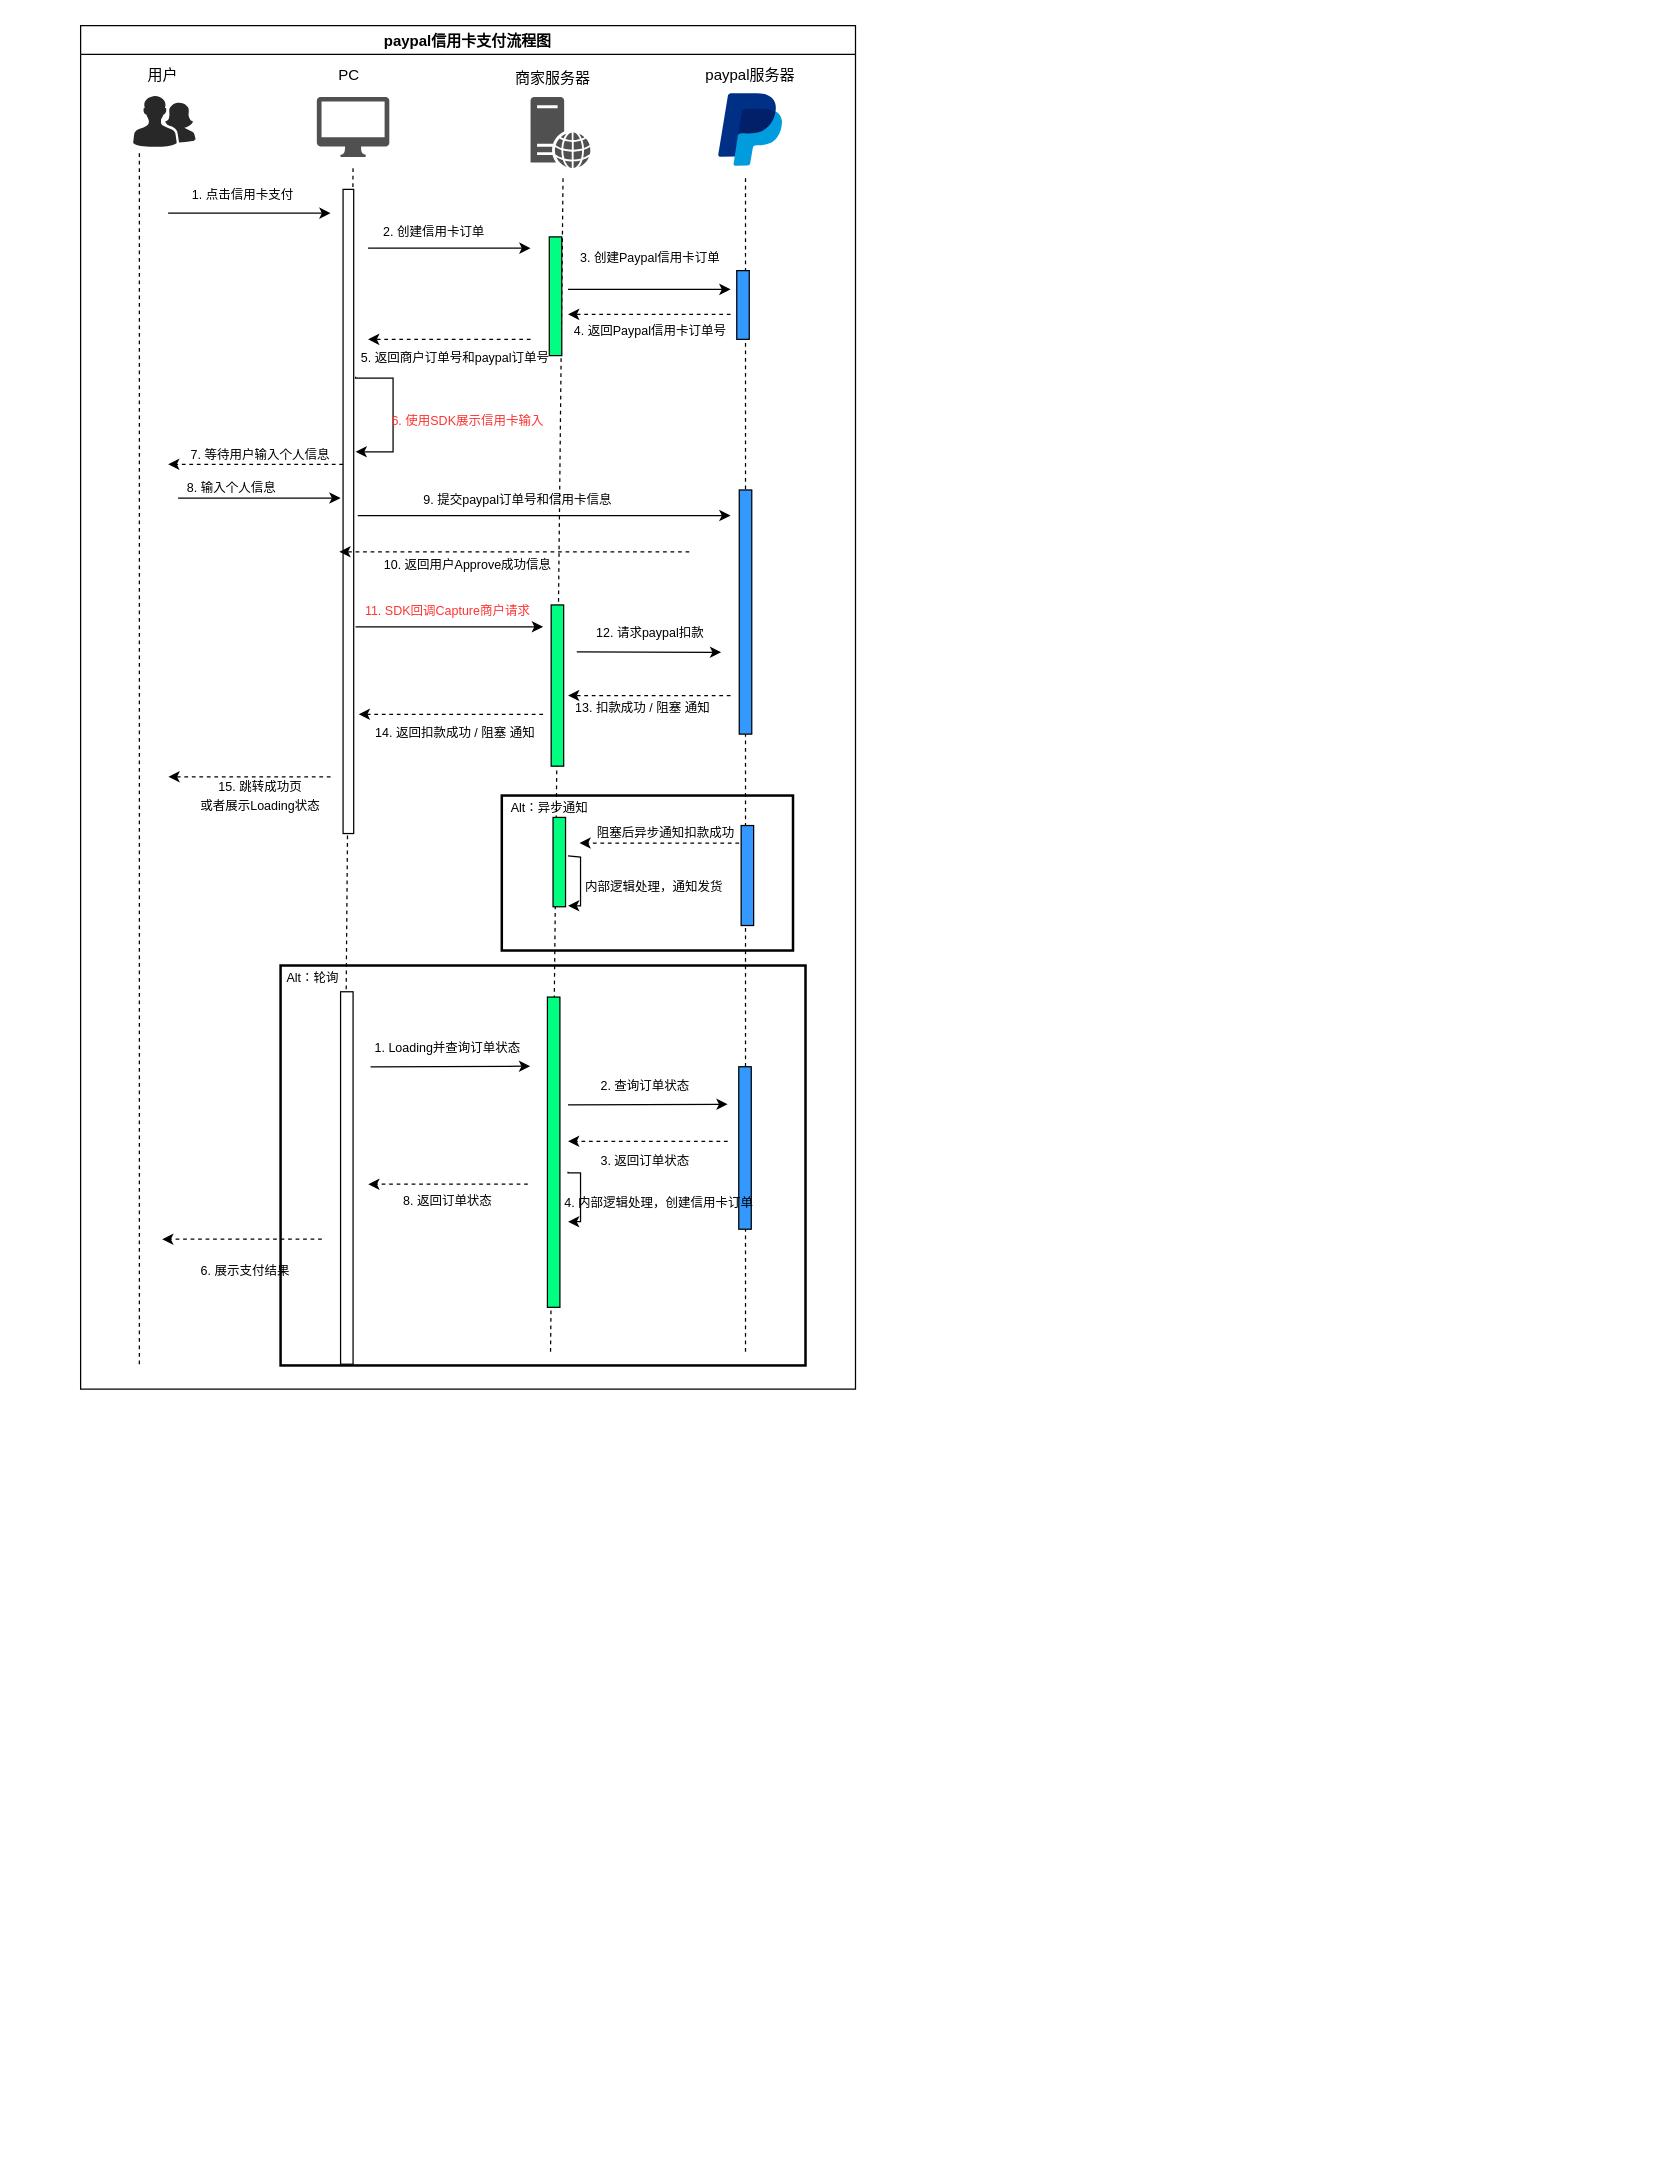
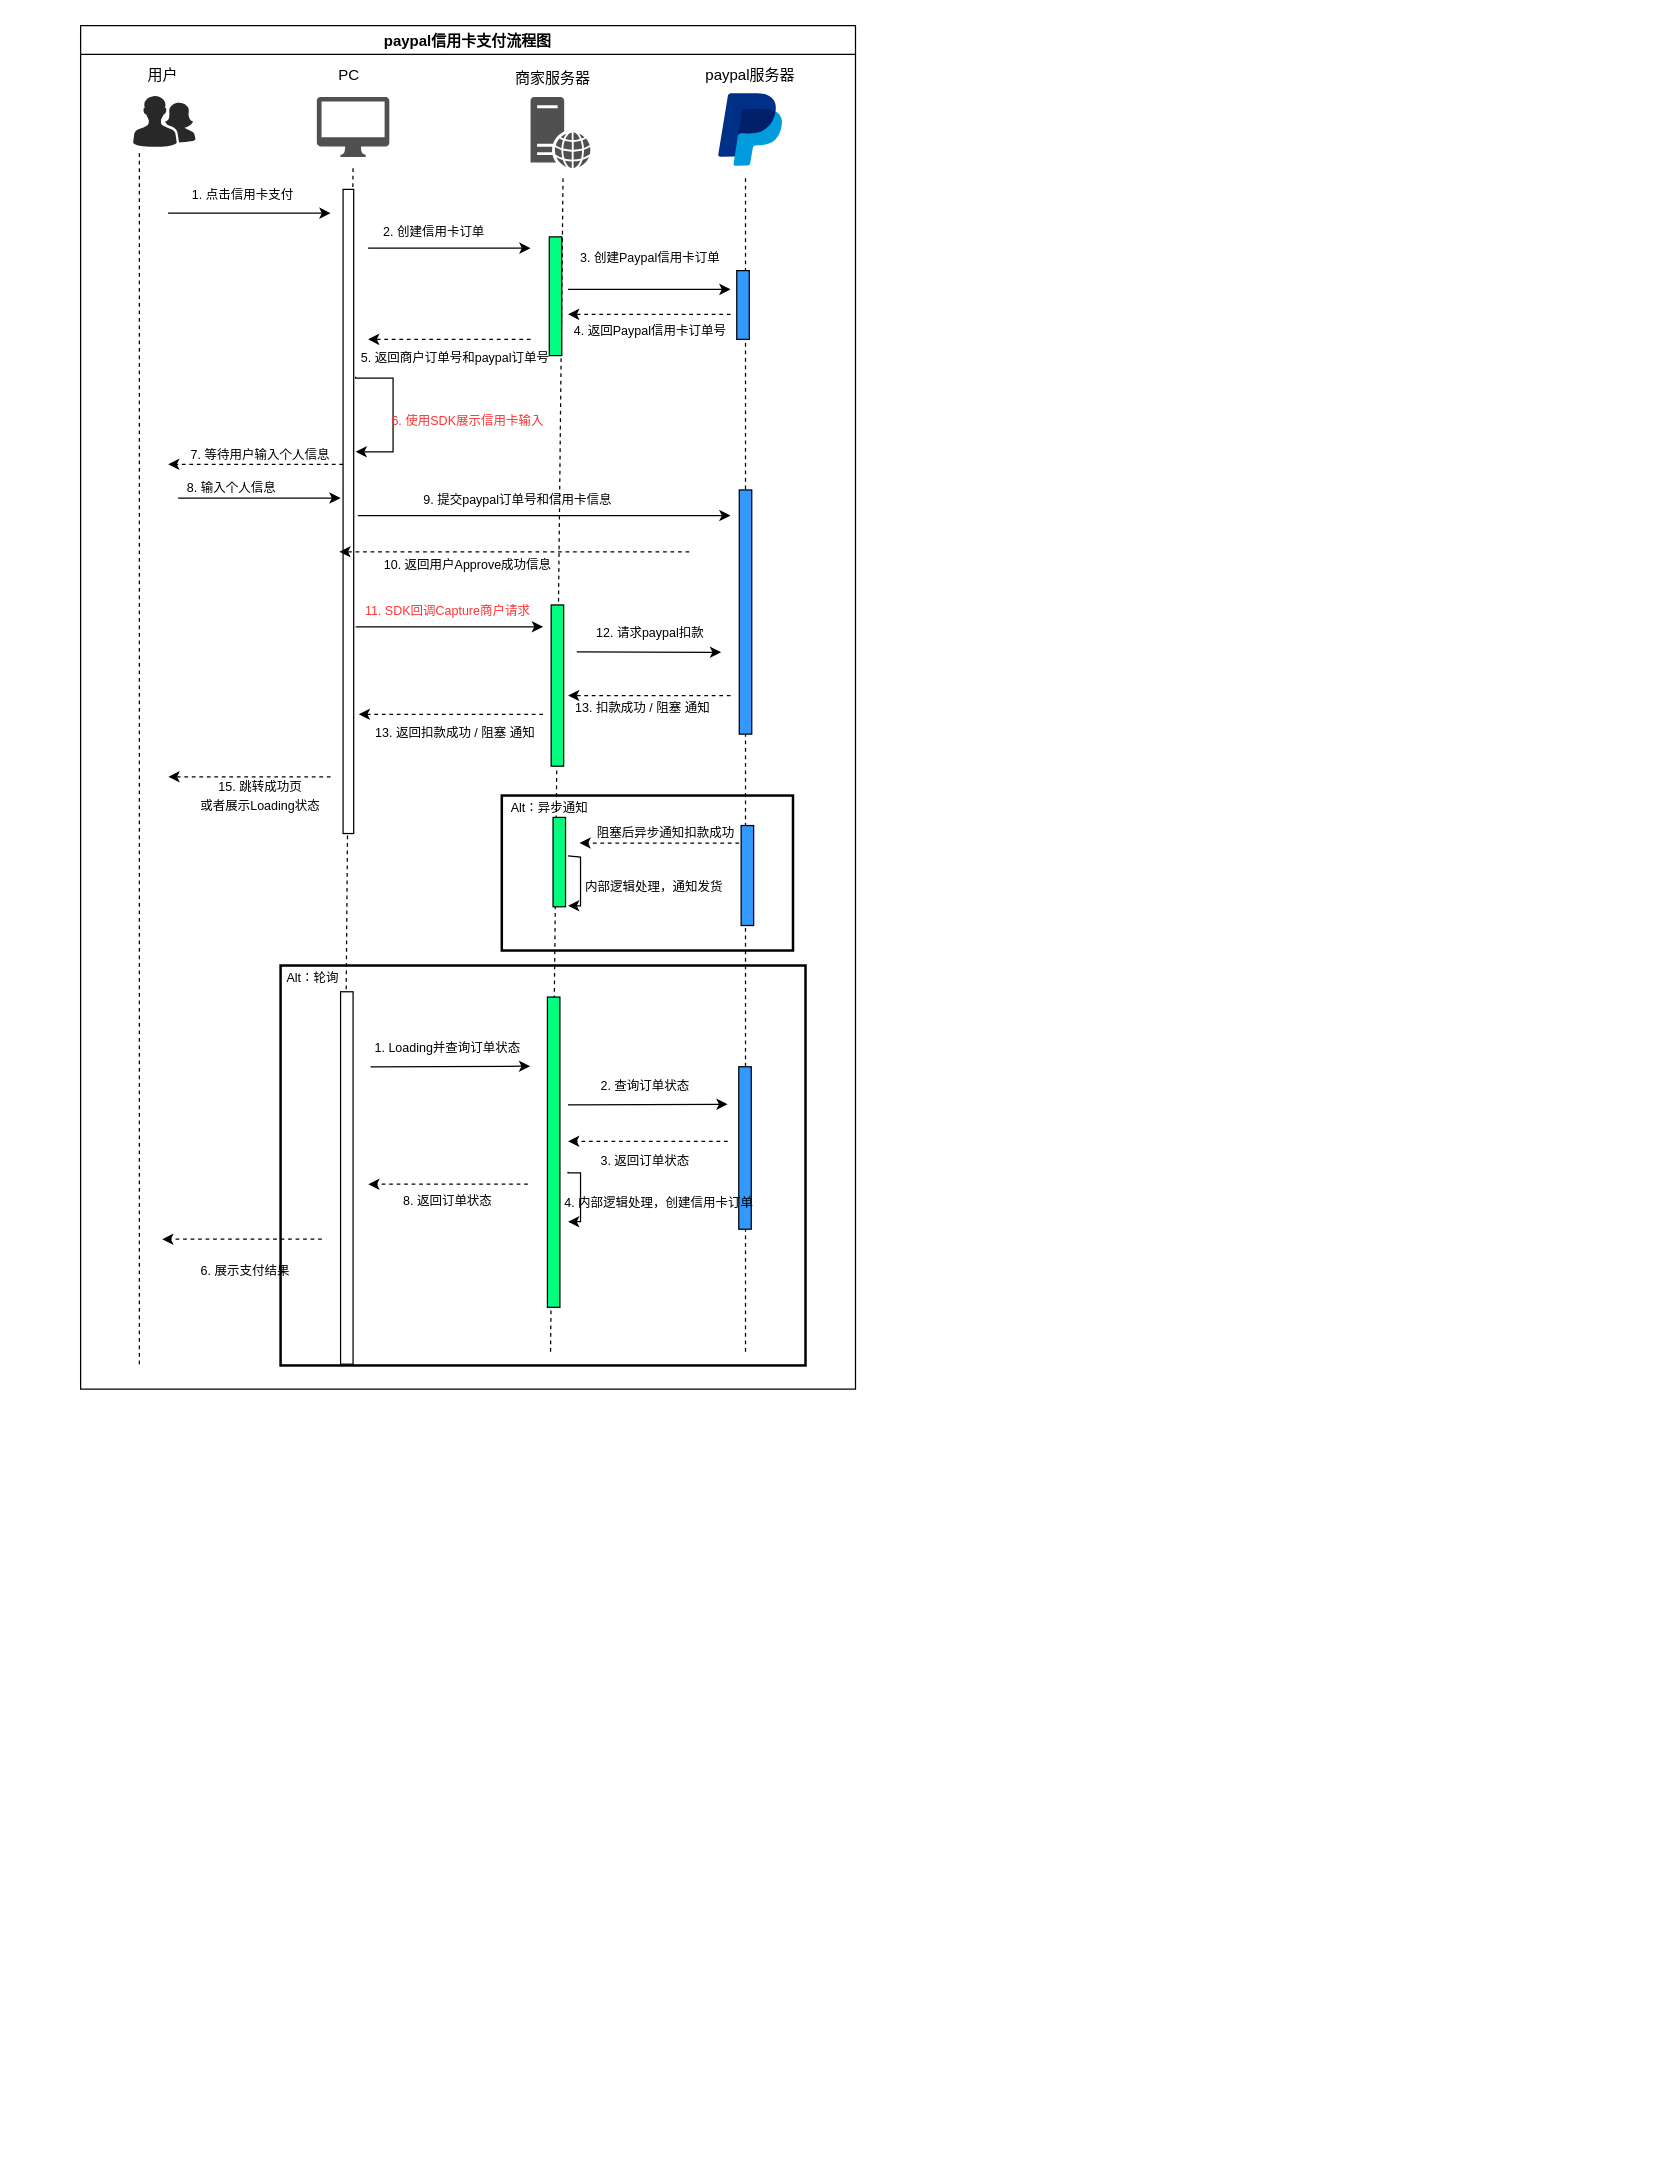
(456, 733) -> (456, 733)
